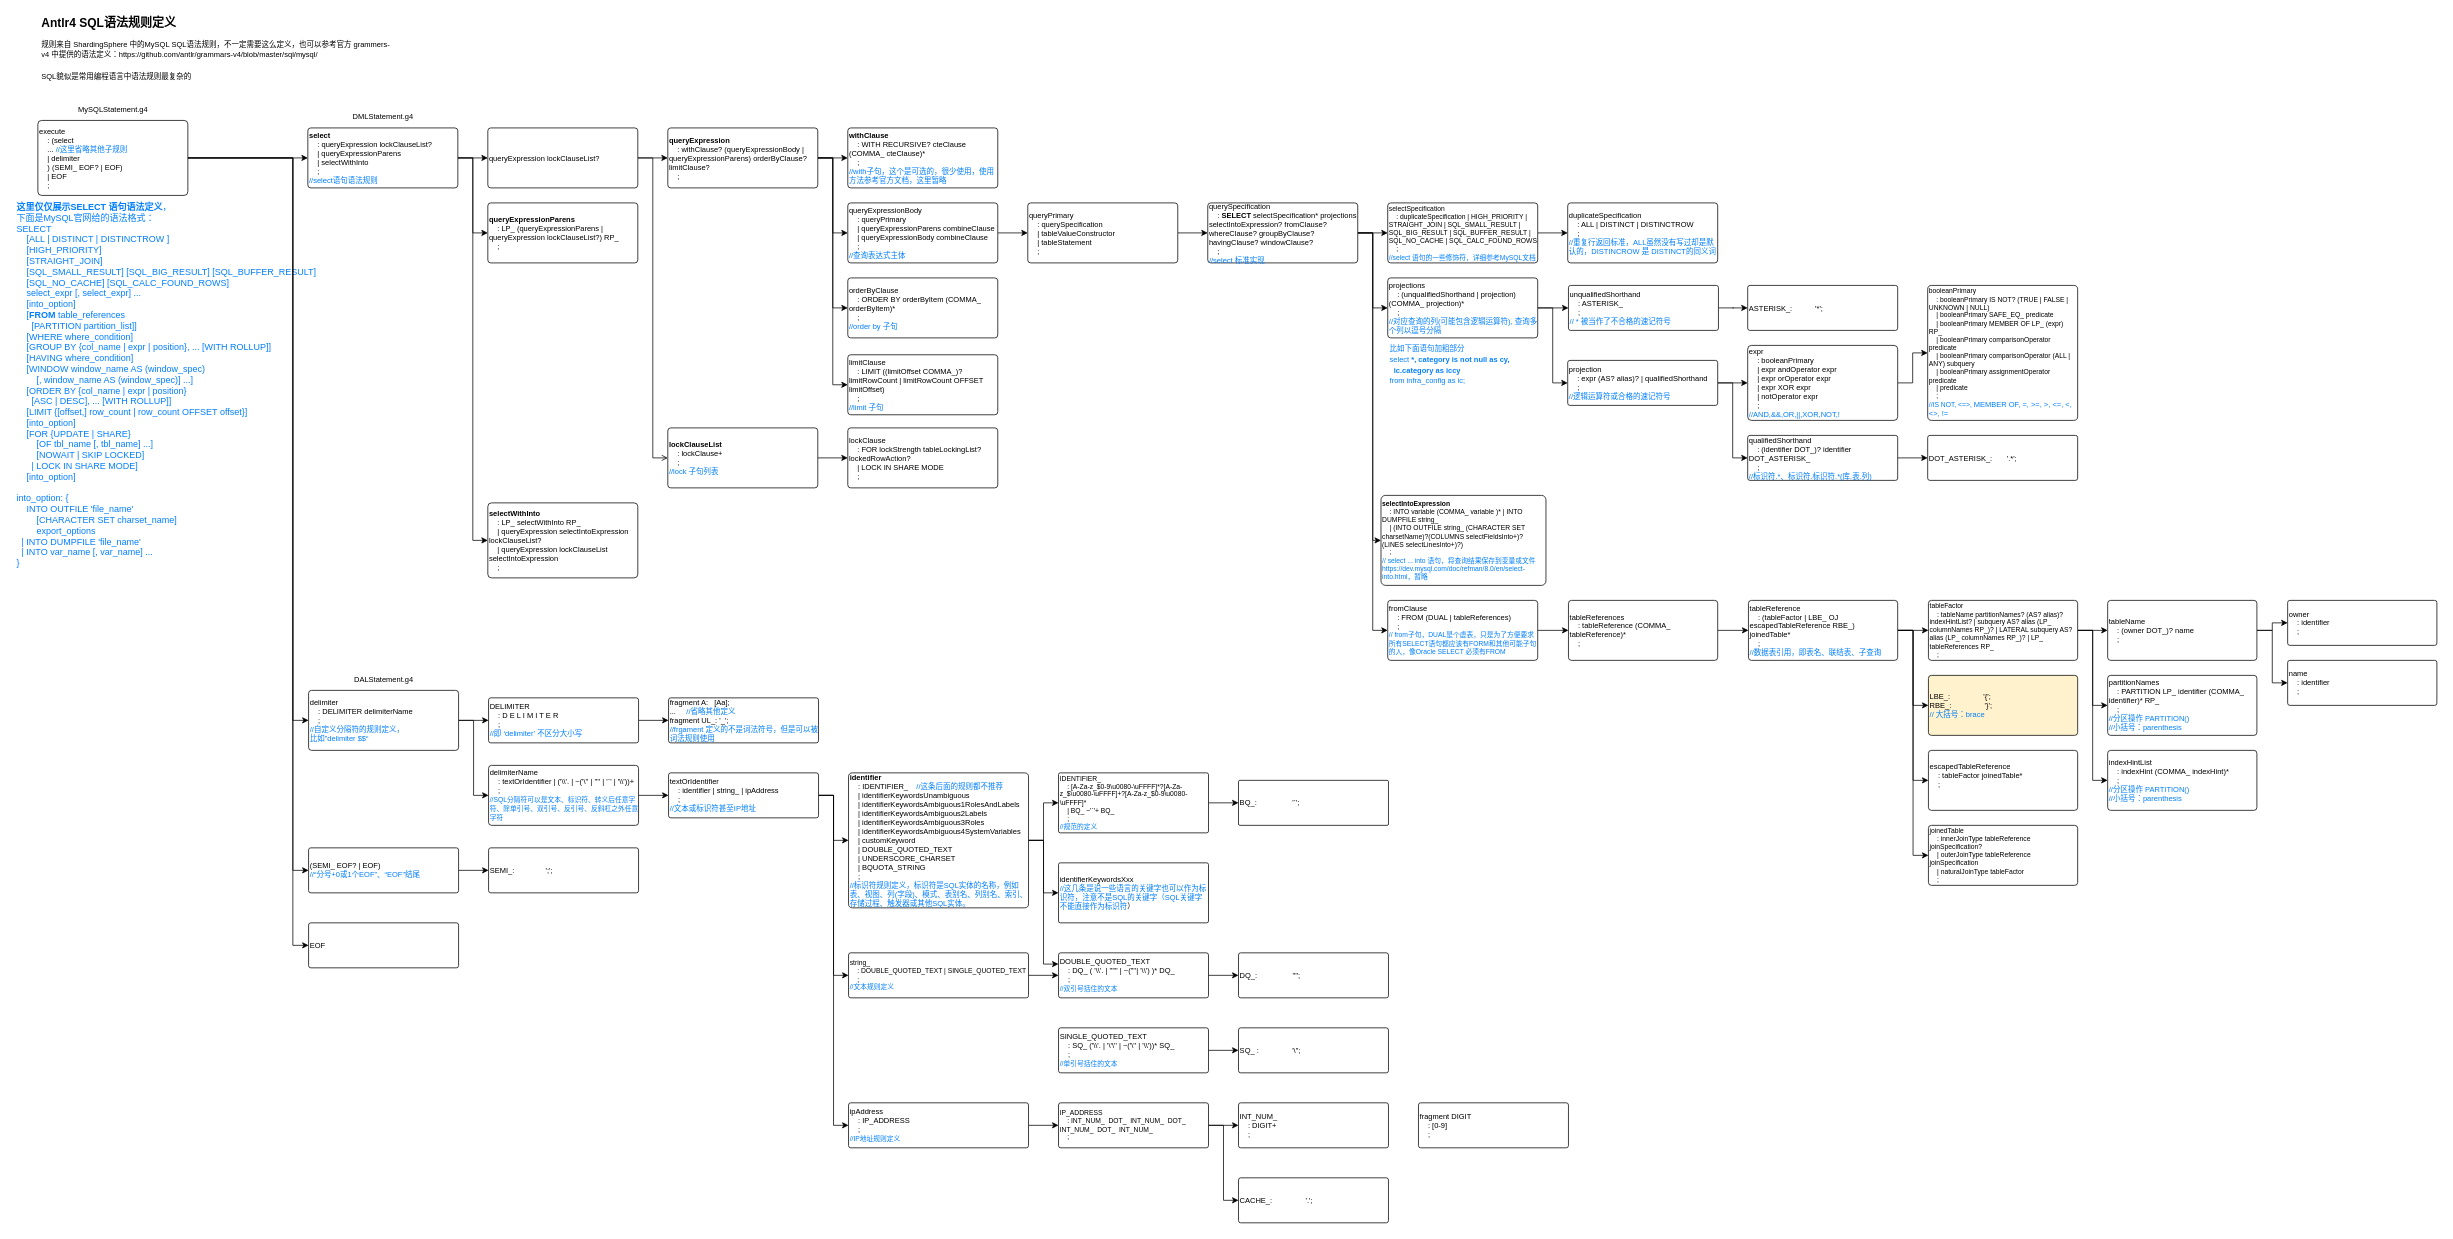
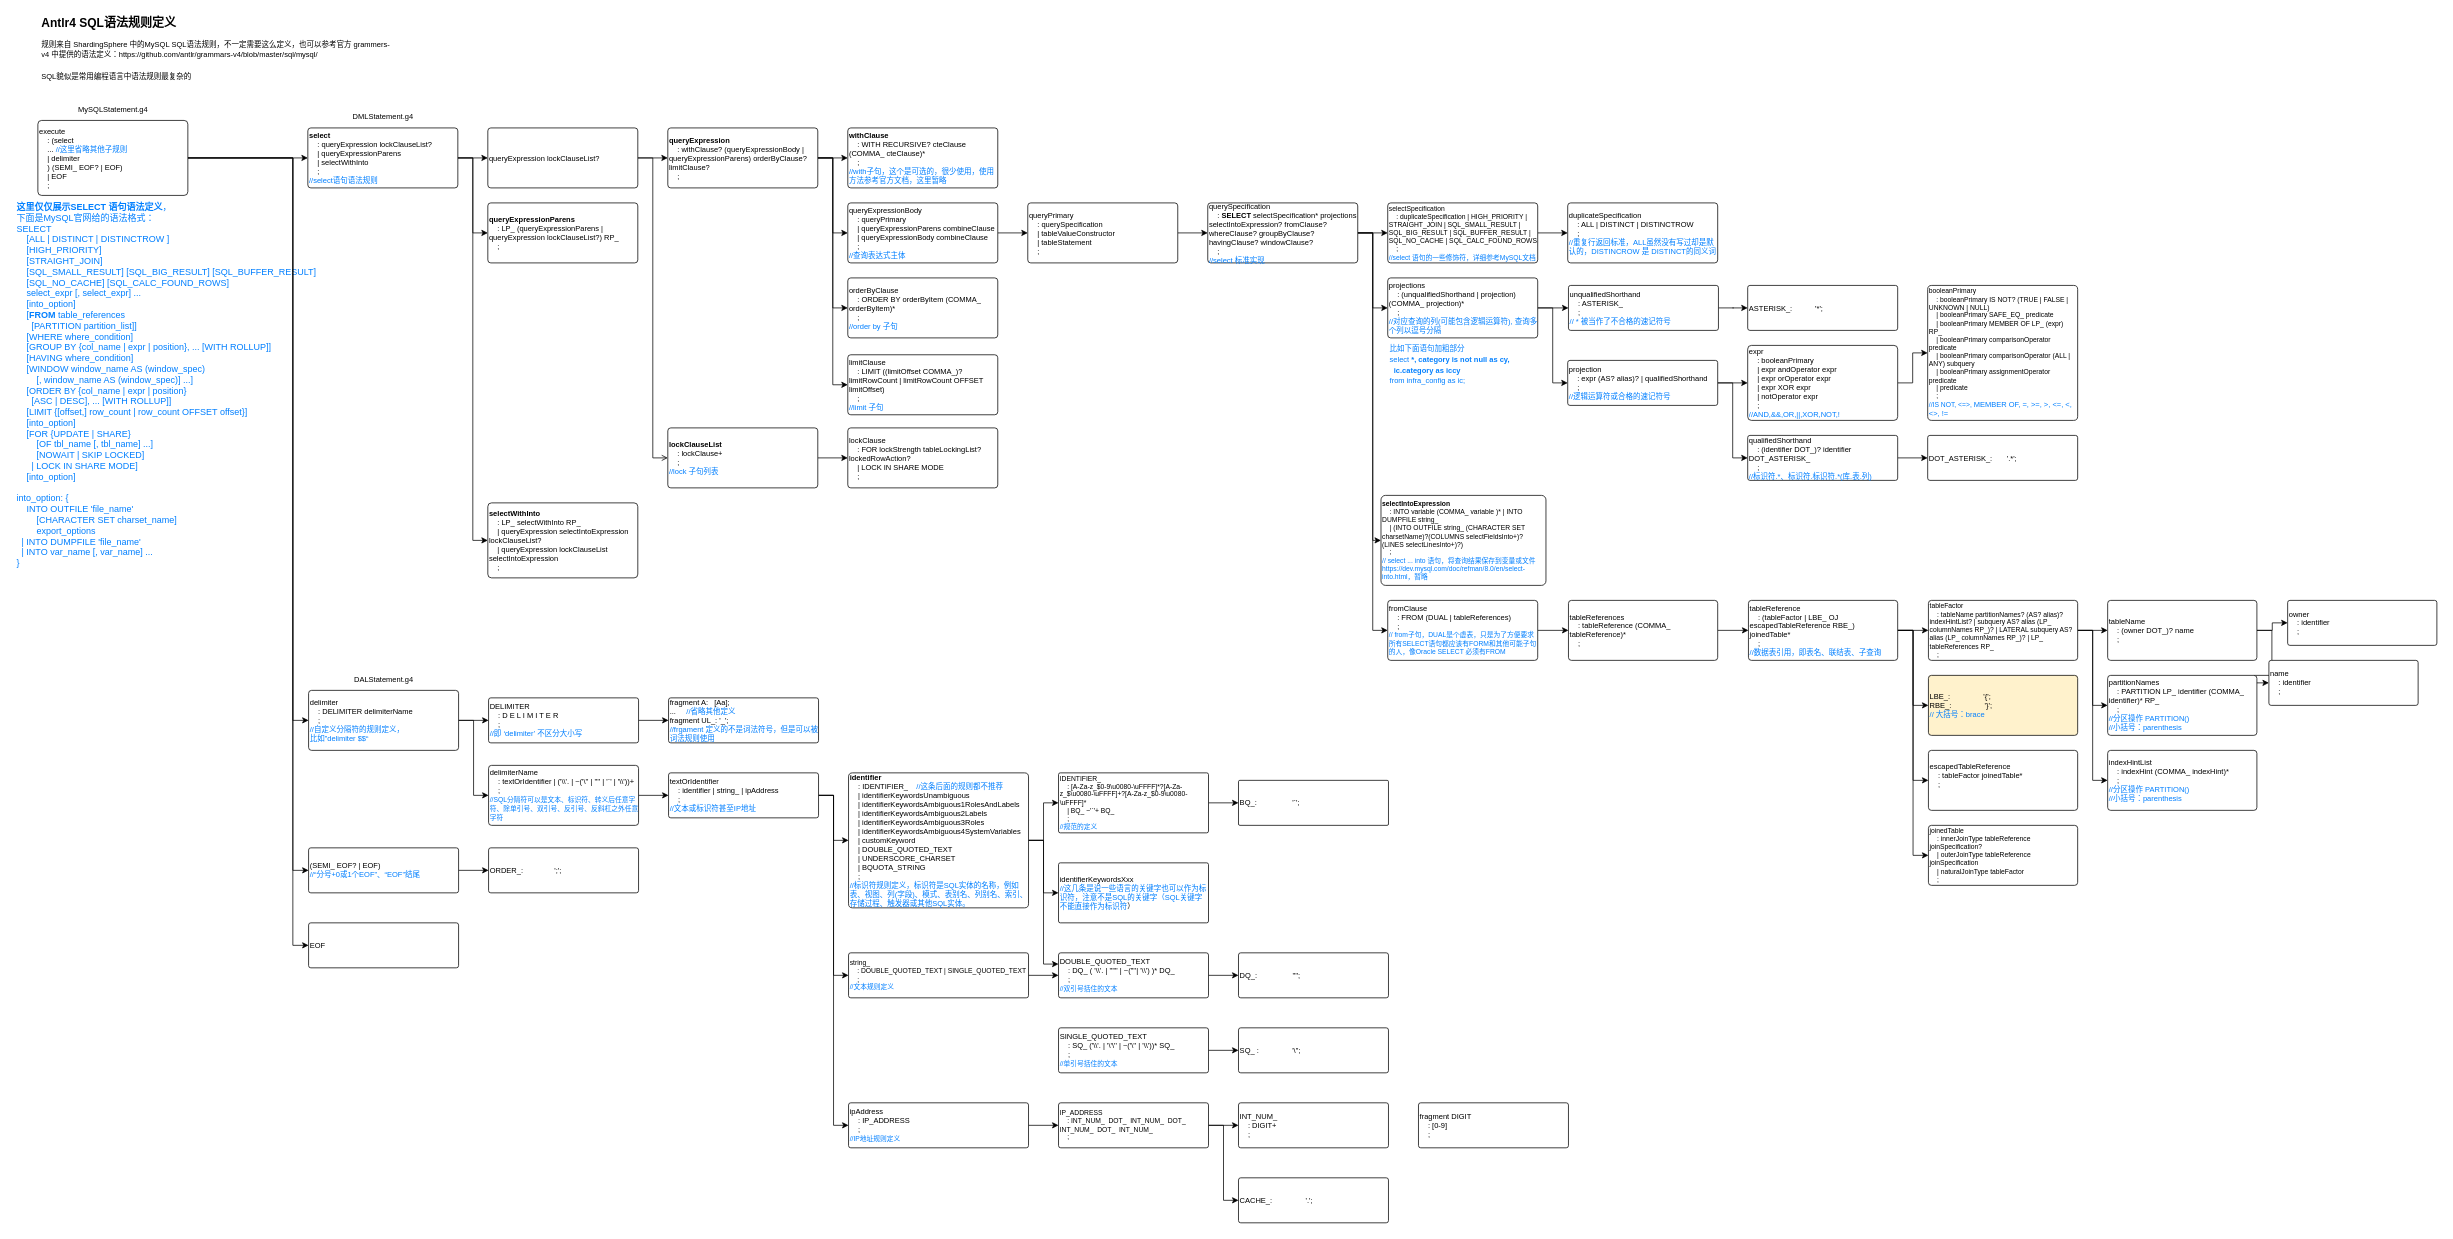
(2363, 683) -> (2344, 683)
(531, 870) -> (533, 870)
